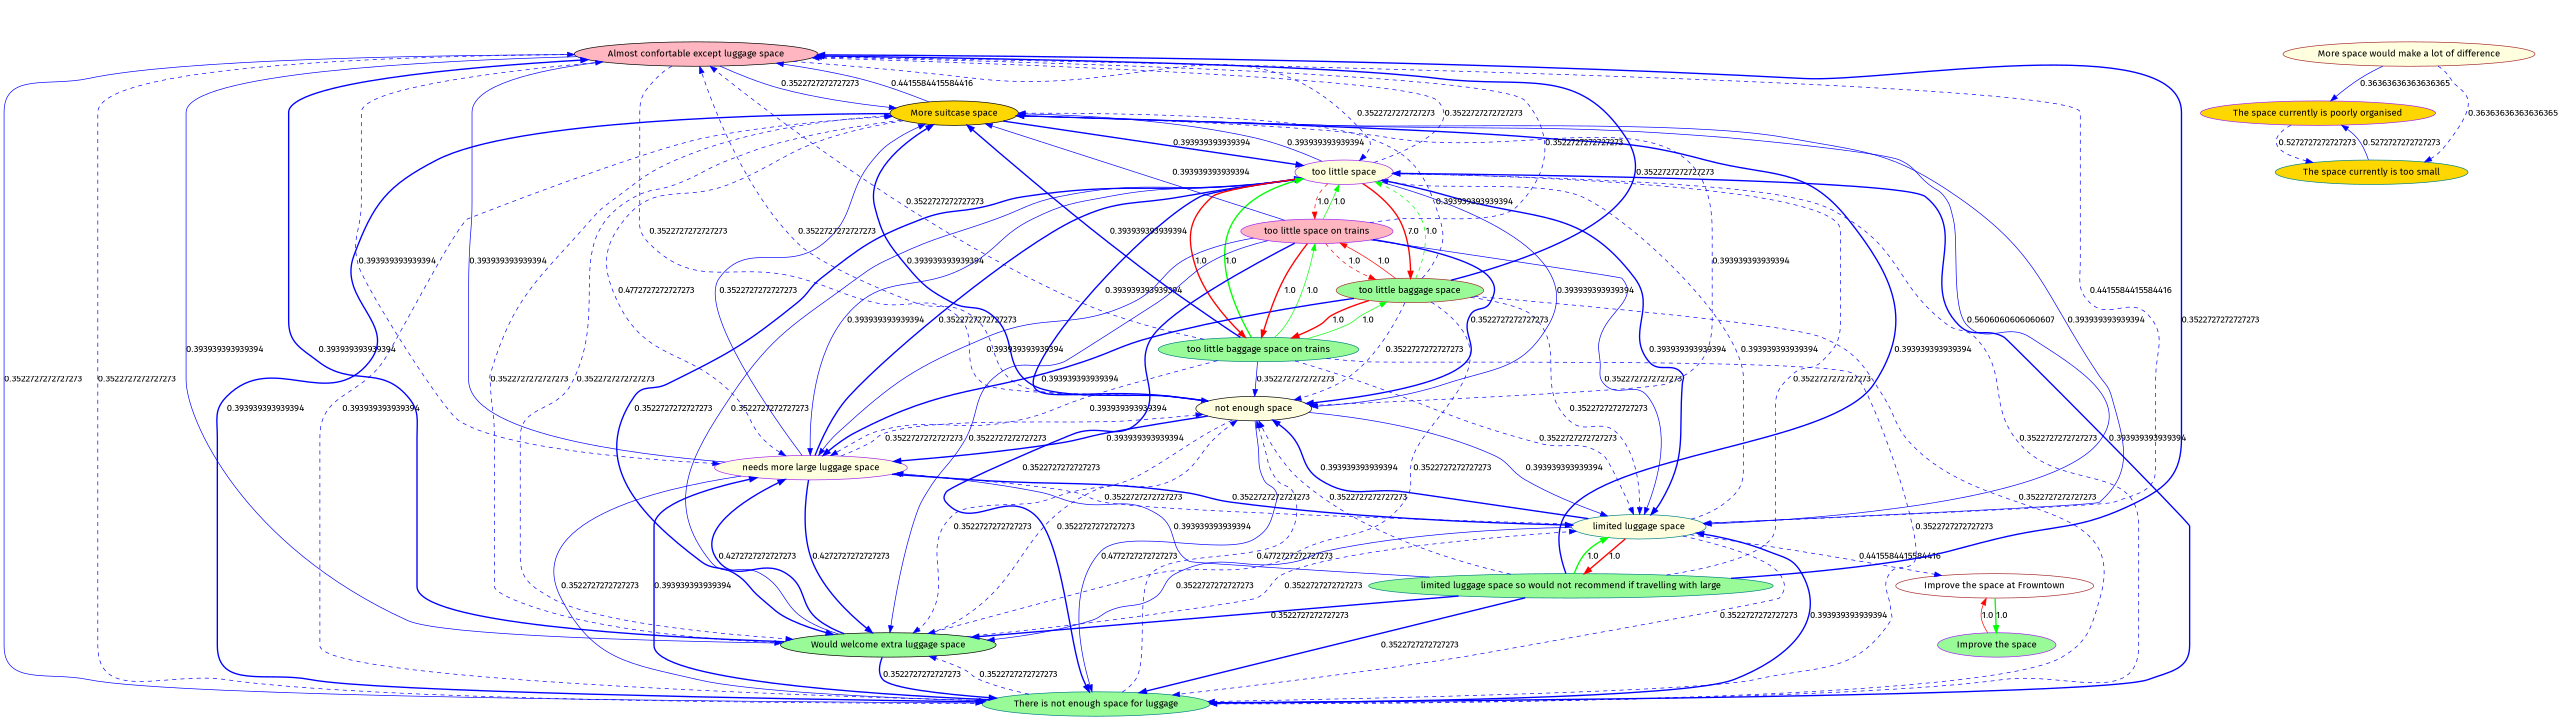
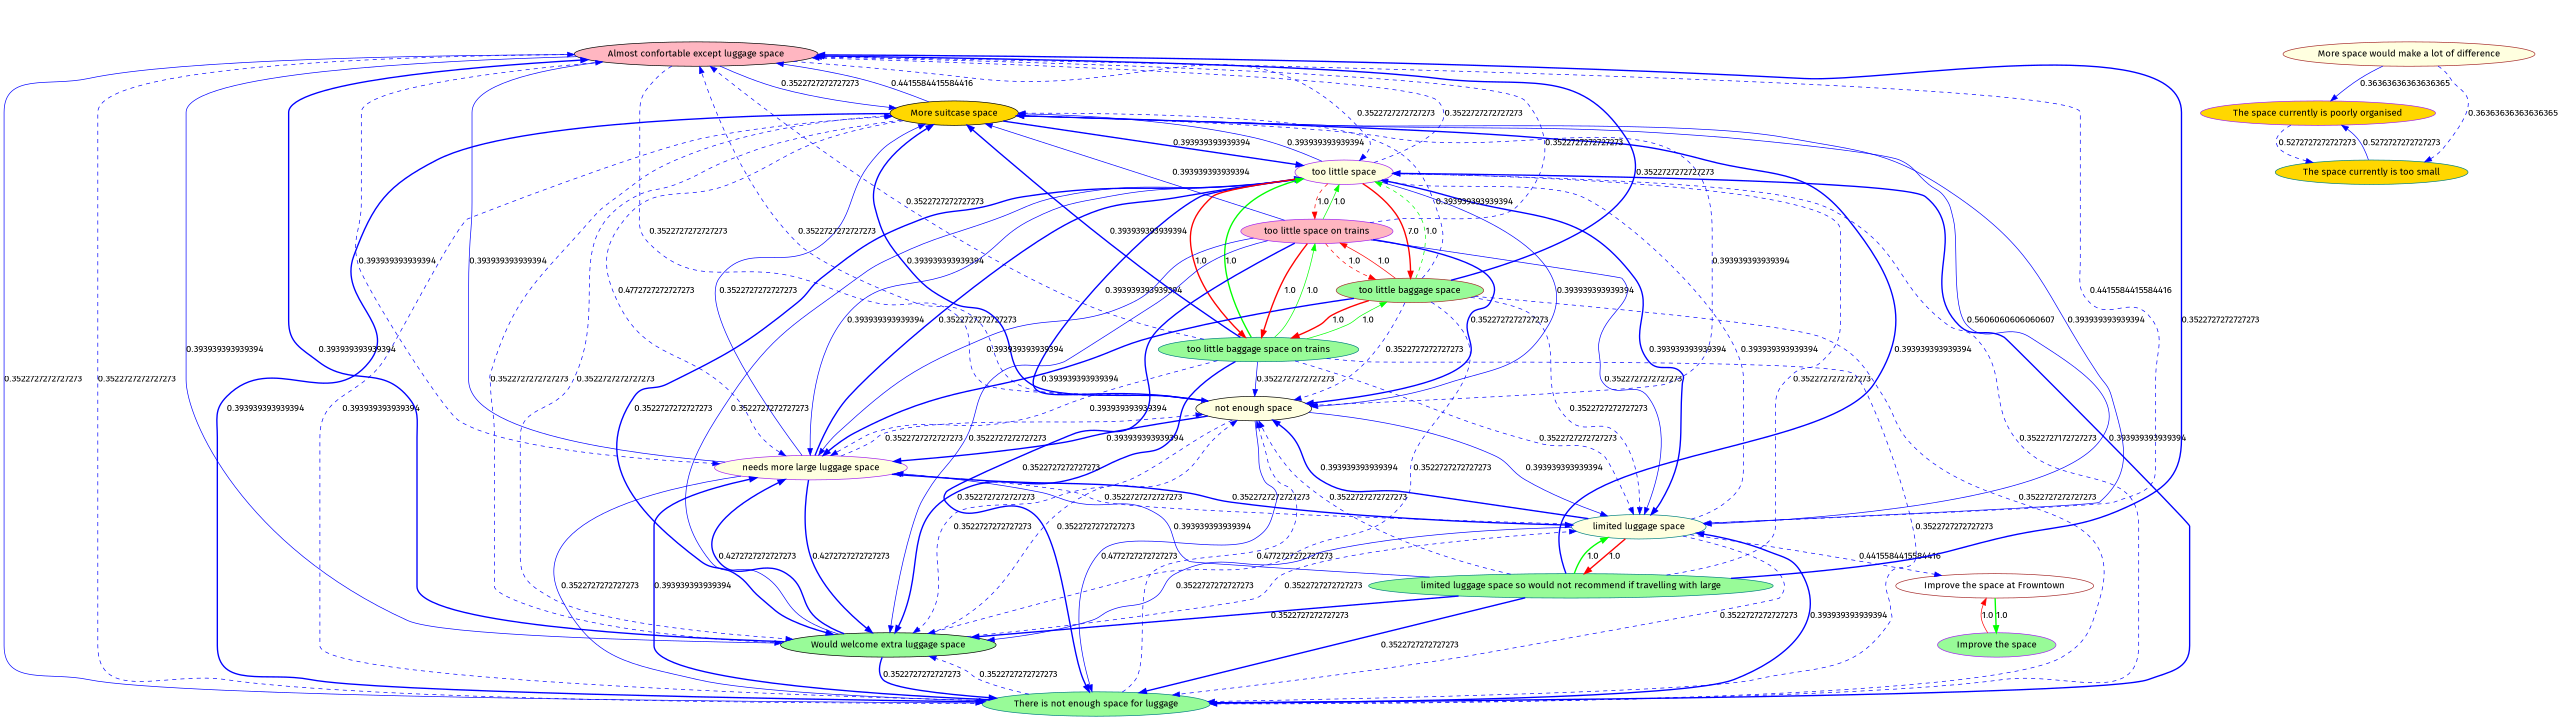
(2058, 438) -> (2058, 438)
none -> (1080, 477)
